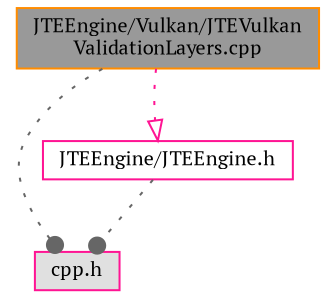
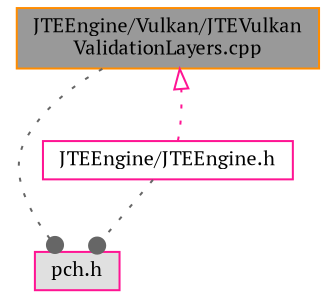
(154, 94) -> (181, 115)
(77, 271) -> (77, 271)
